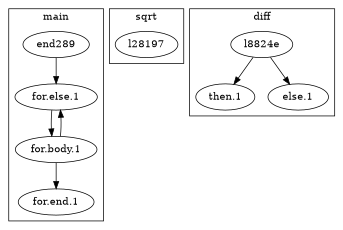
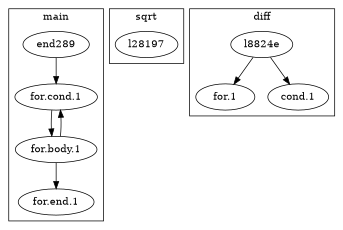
(56, 97) -> (56, 97)
(225, 97) -> (225, 97)
(298, 97) -> (298, 97)
